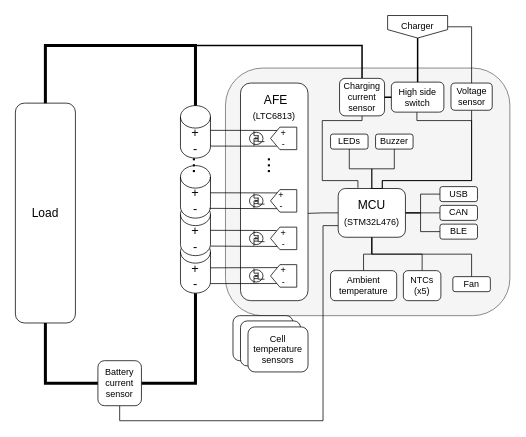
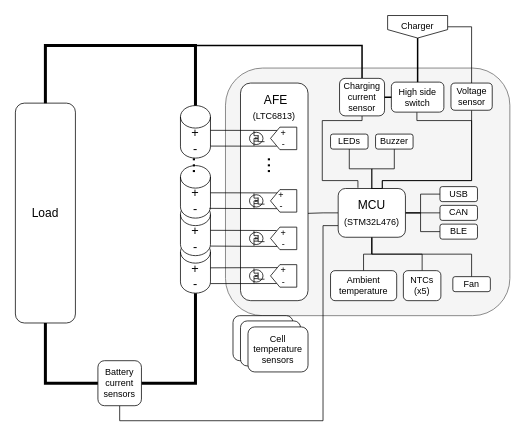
(120, 383) -> (120, 383)
